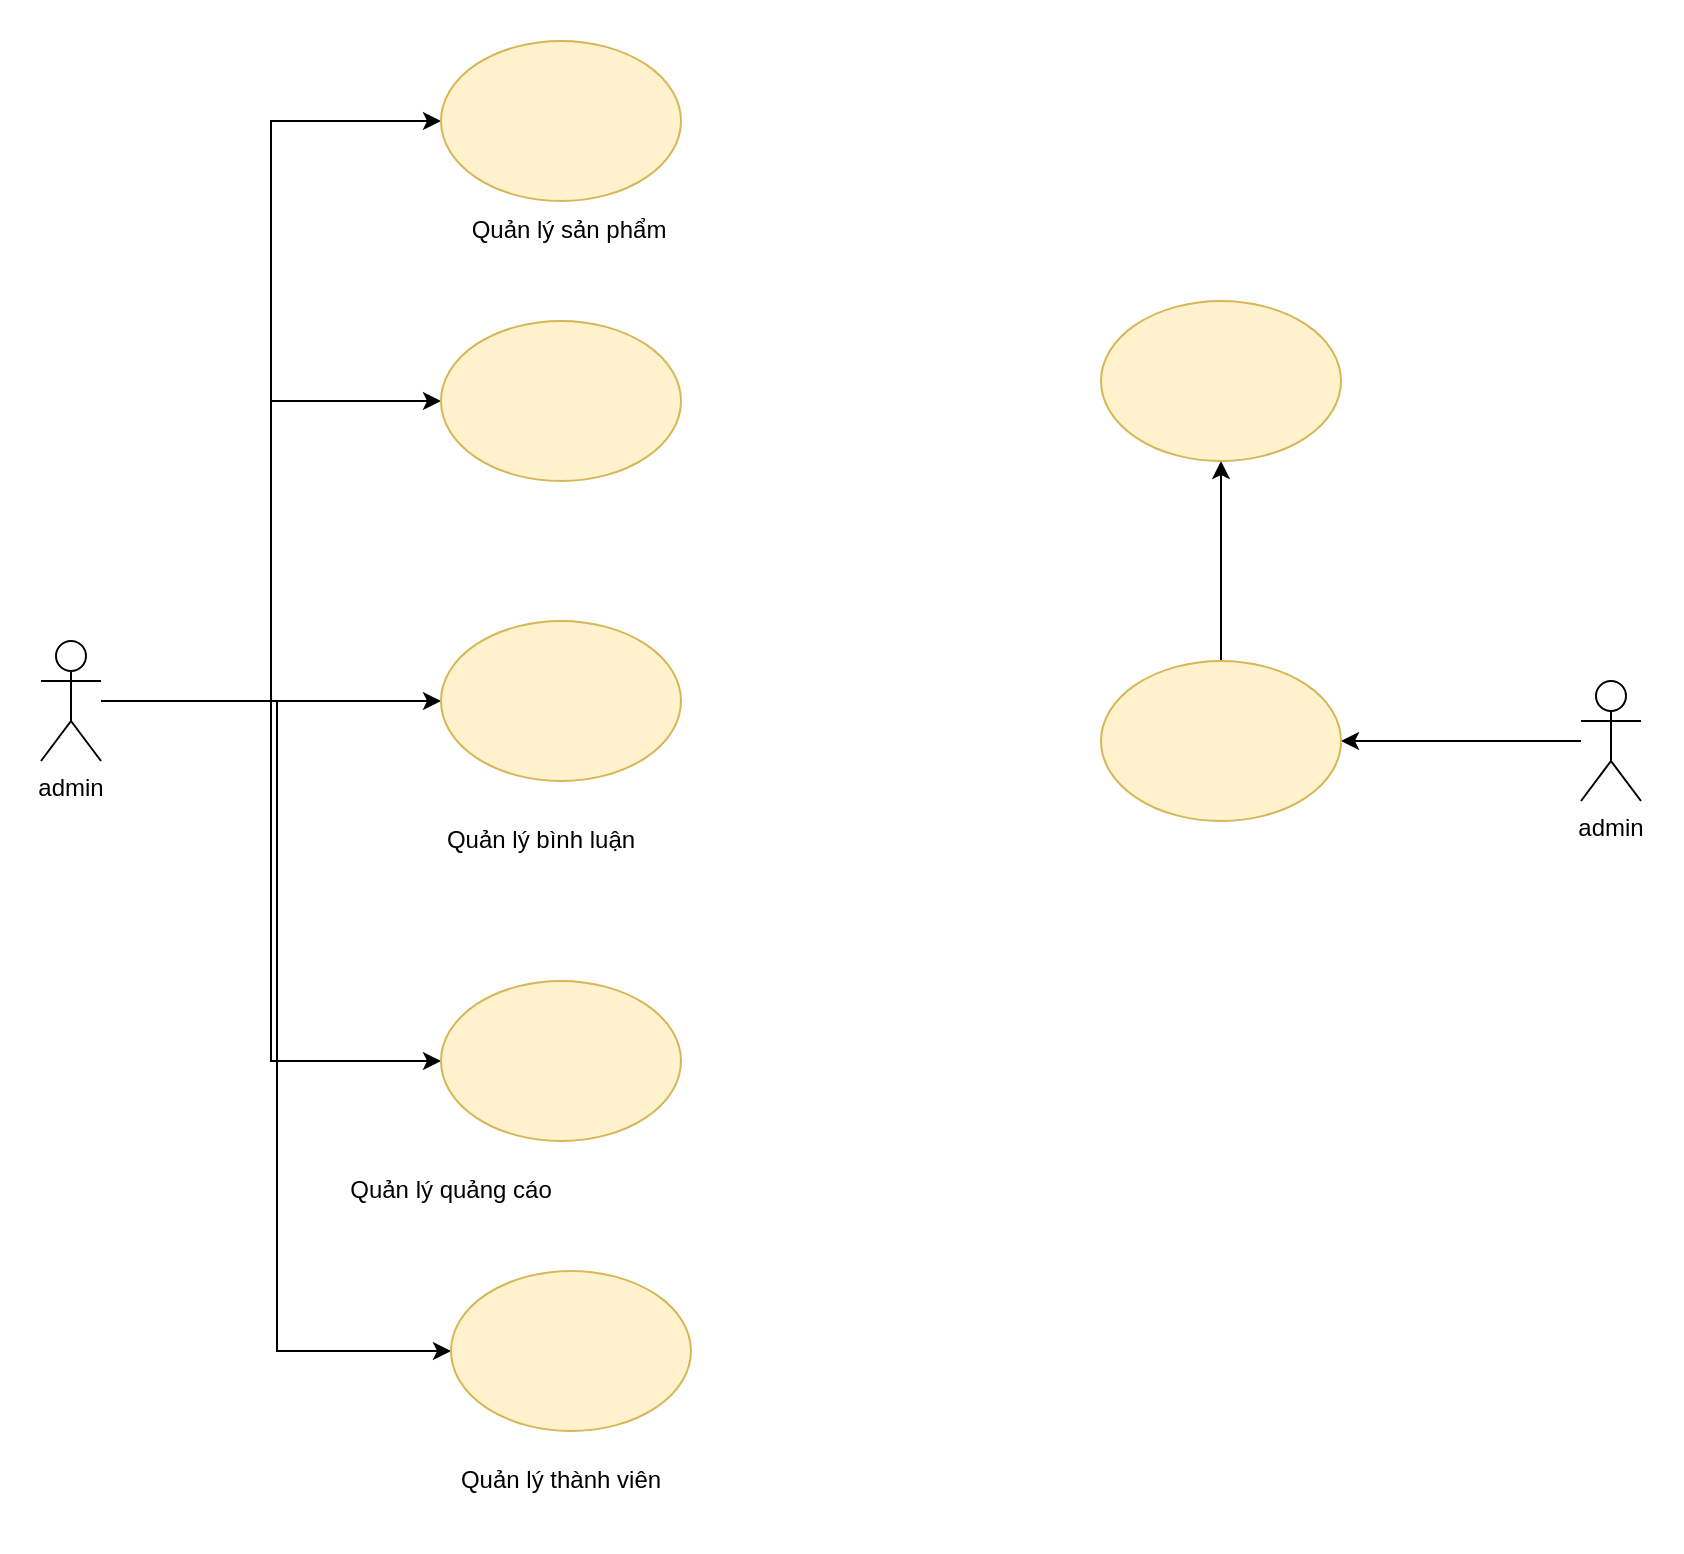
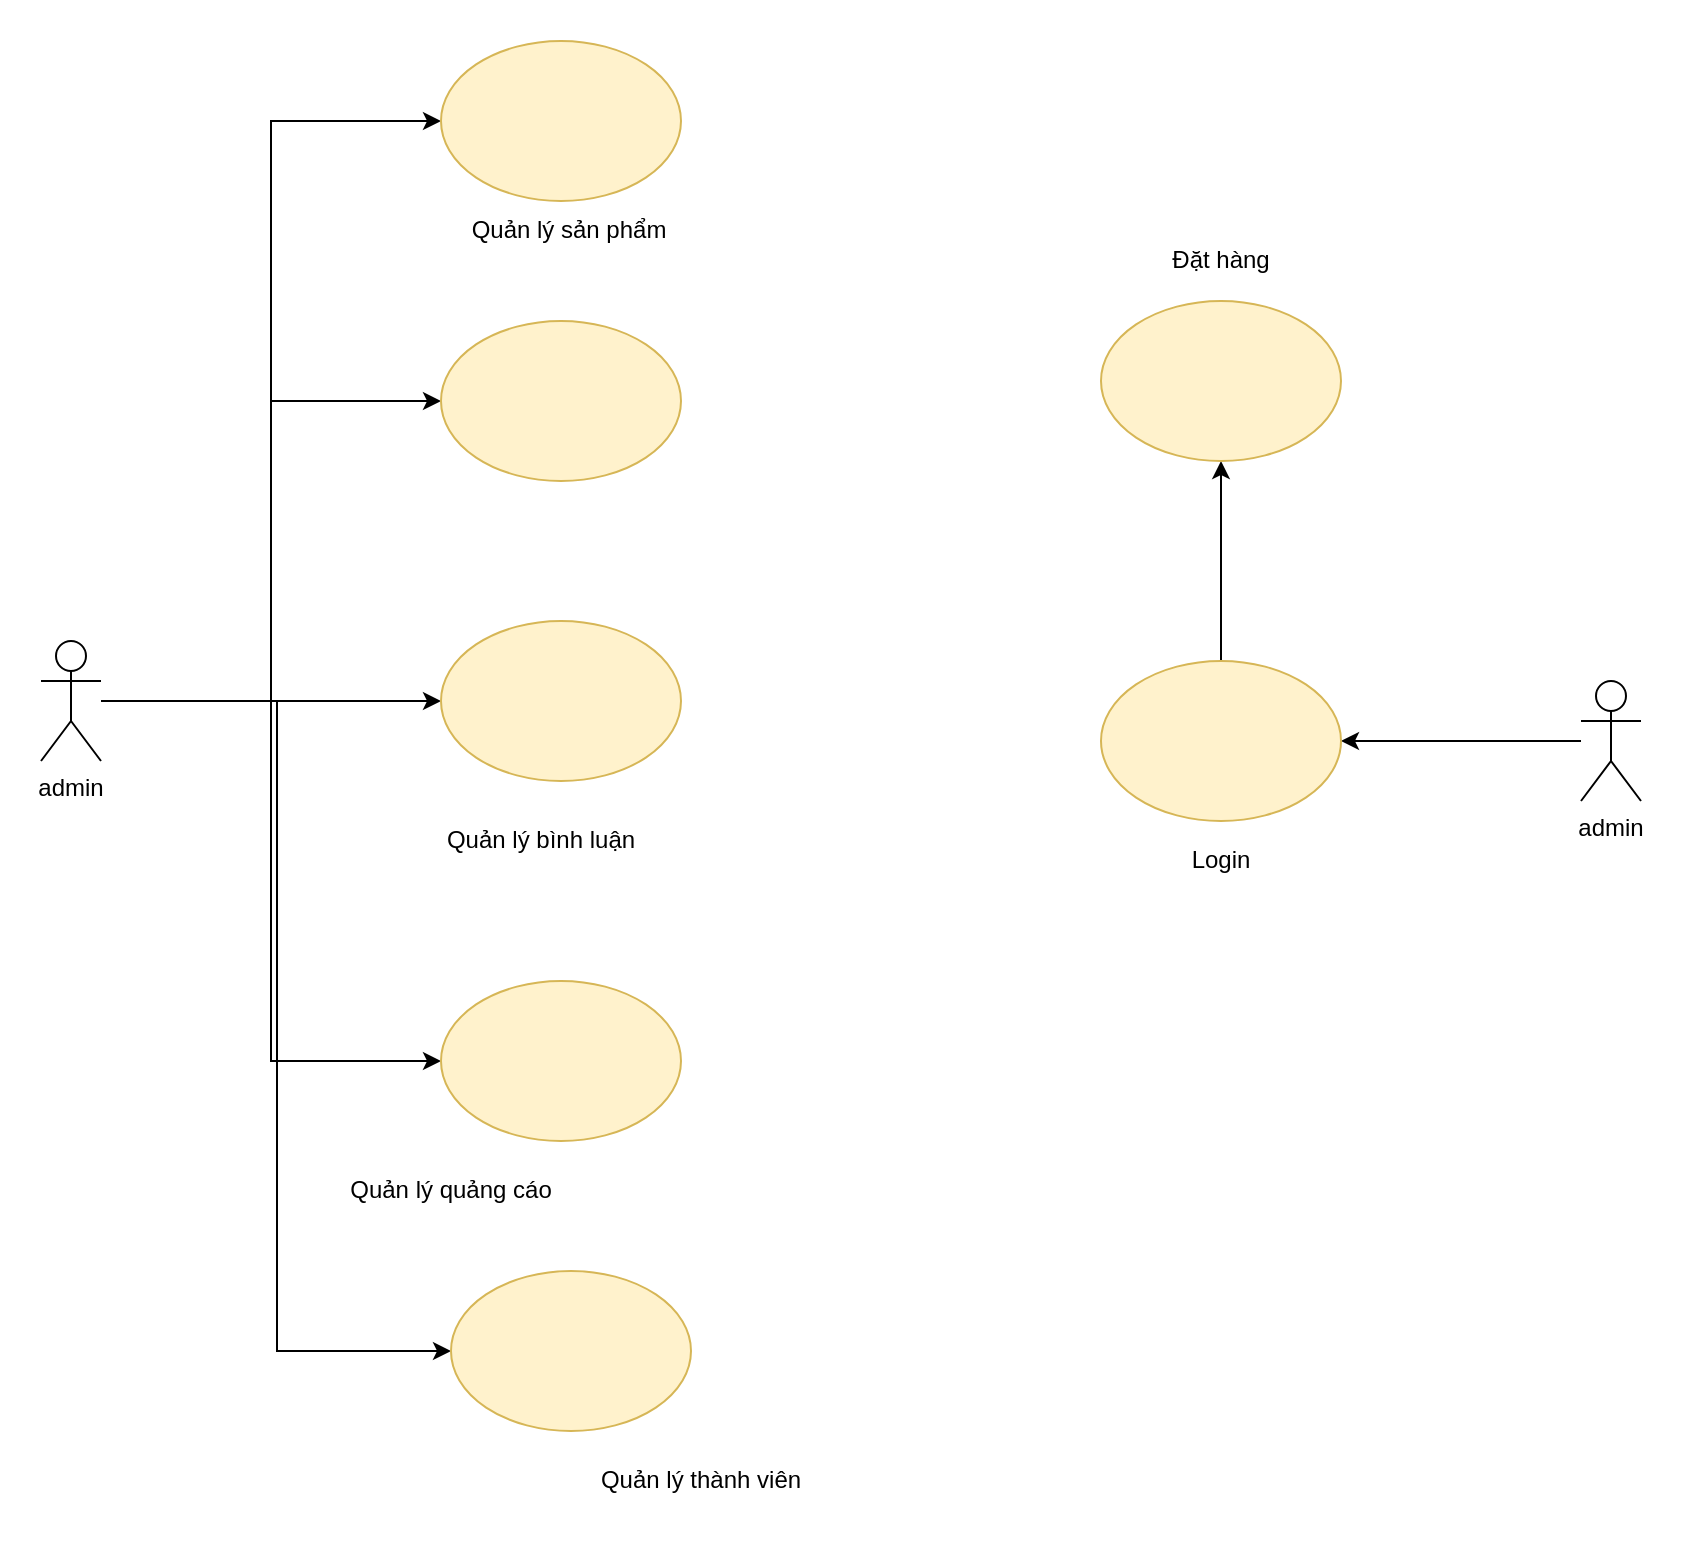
none -> (1221, 261)
none -> (1221, 861)
(561, 1481) -> (701, 1481)
